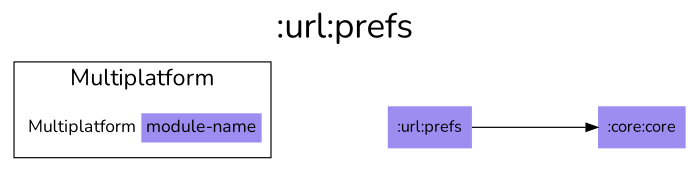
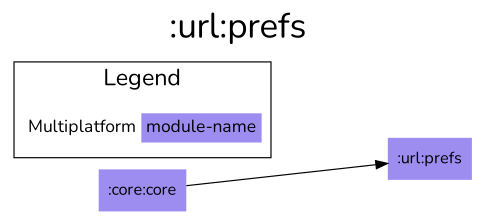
(143, 79) -> (143, 79)
(529, 127) -> (281, 175)
